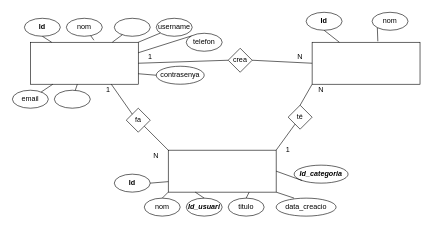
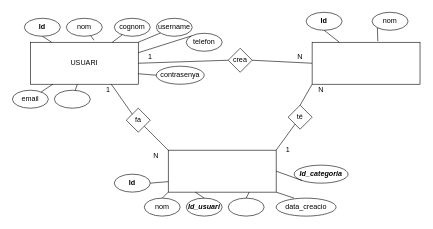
none -> (132, 27)
none -> (84, 63)
(246, 207) -> none
